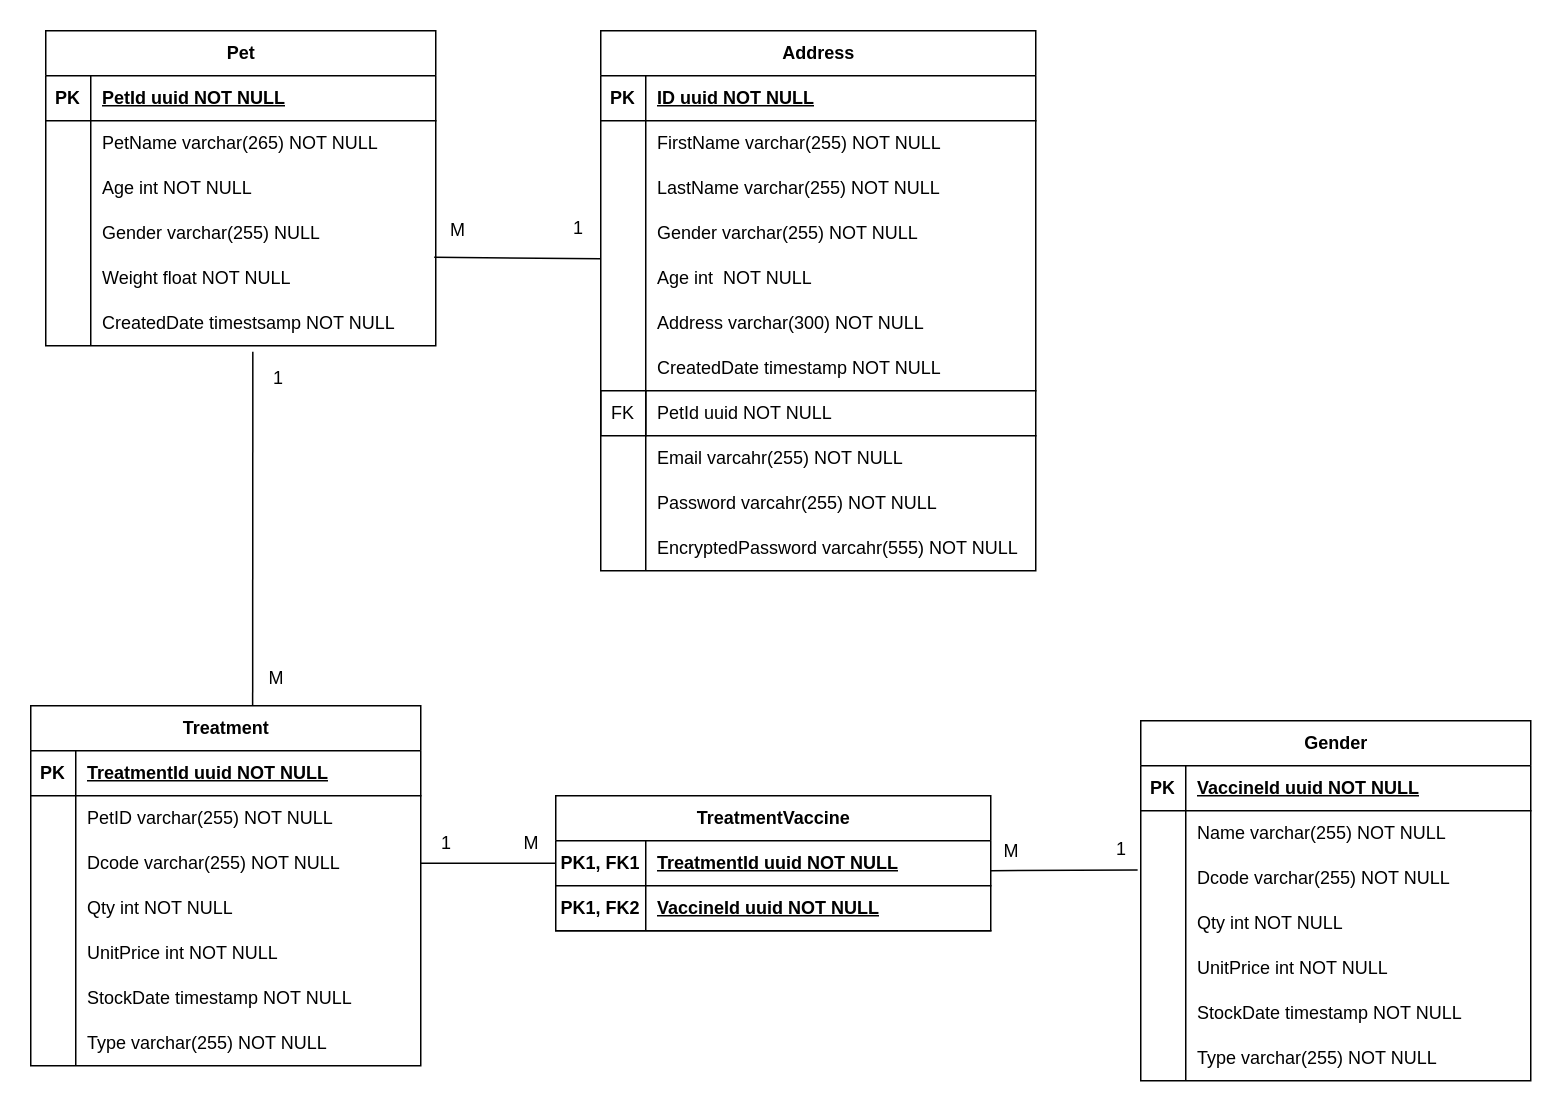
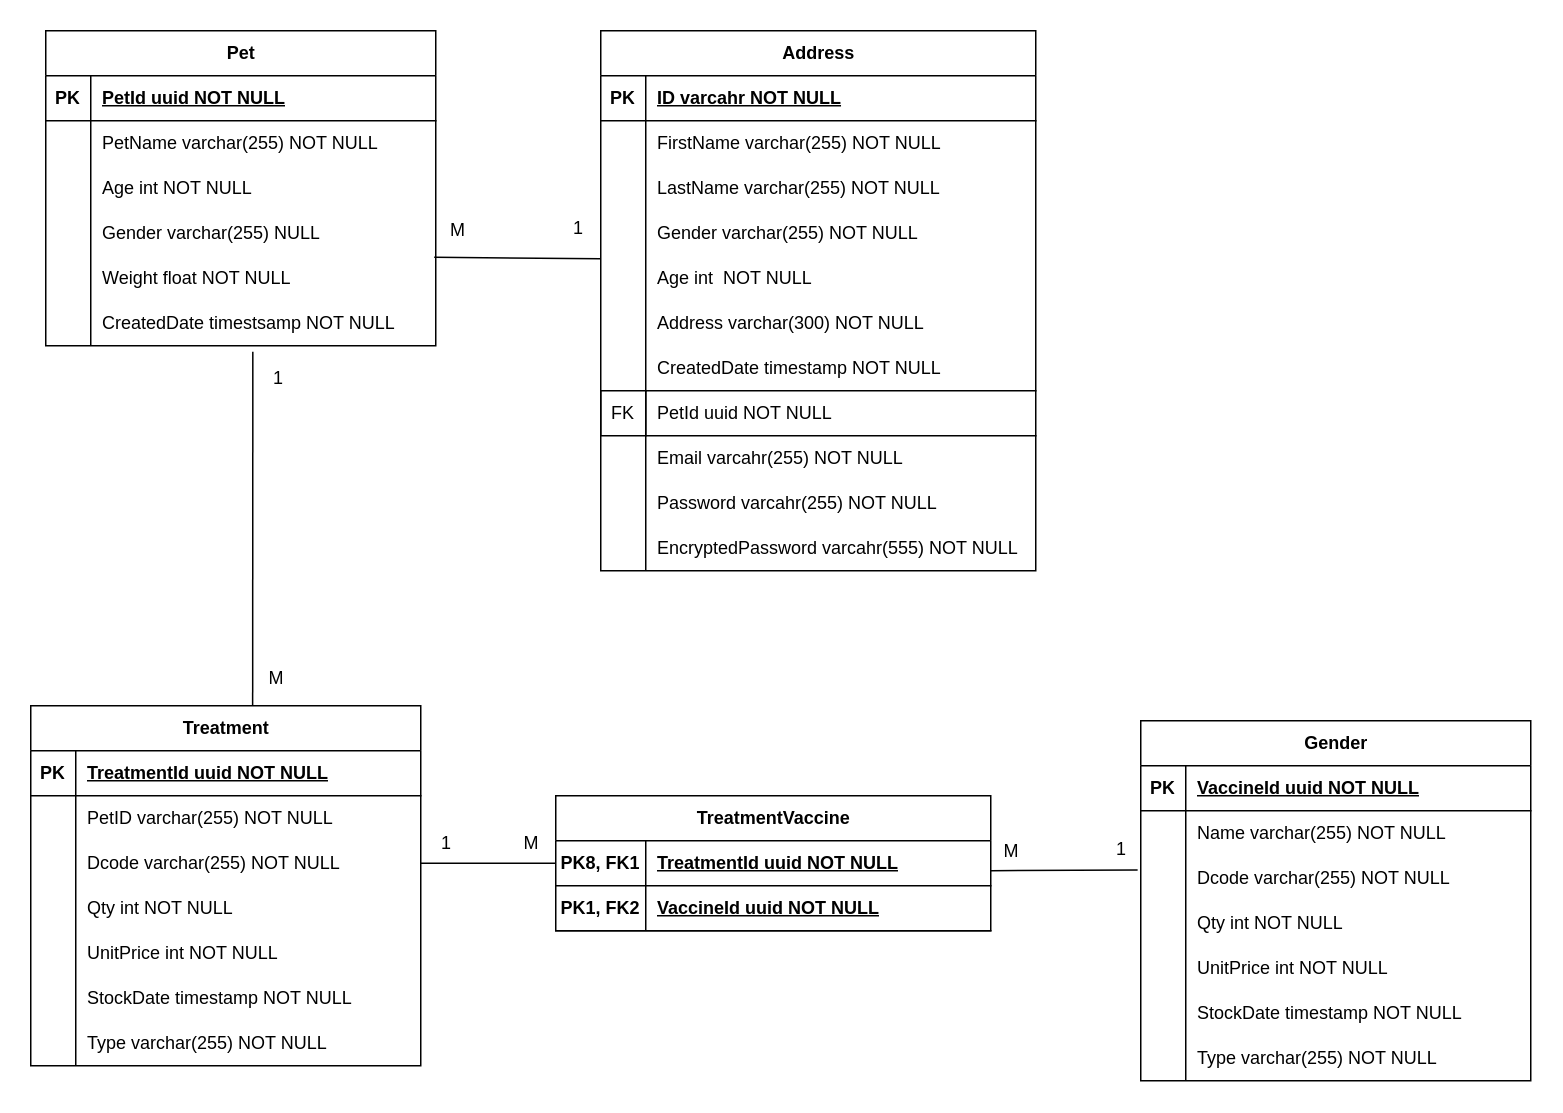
(729, 98) -> (746, 98)
(242, 143) -> (242, 143)
(601, 863) -> (601, 863)
